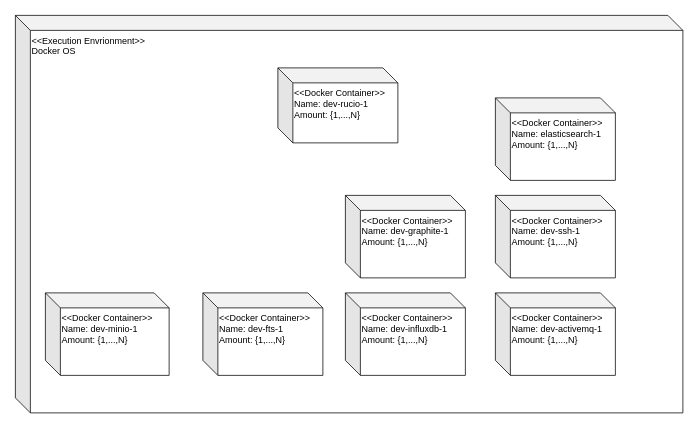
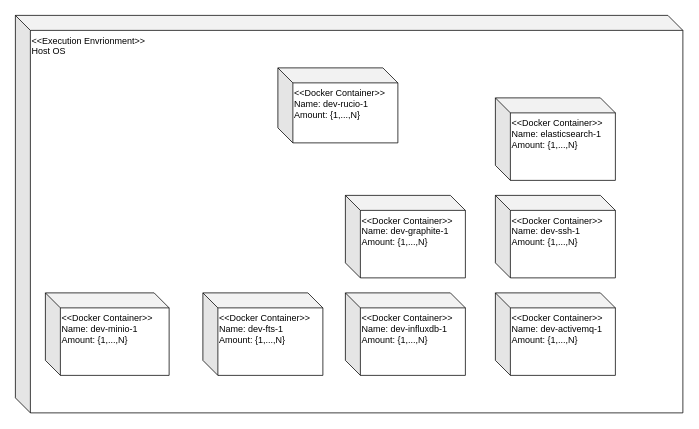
(91, 46) -> (91, 46)
